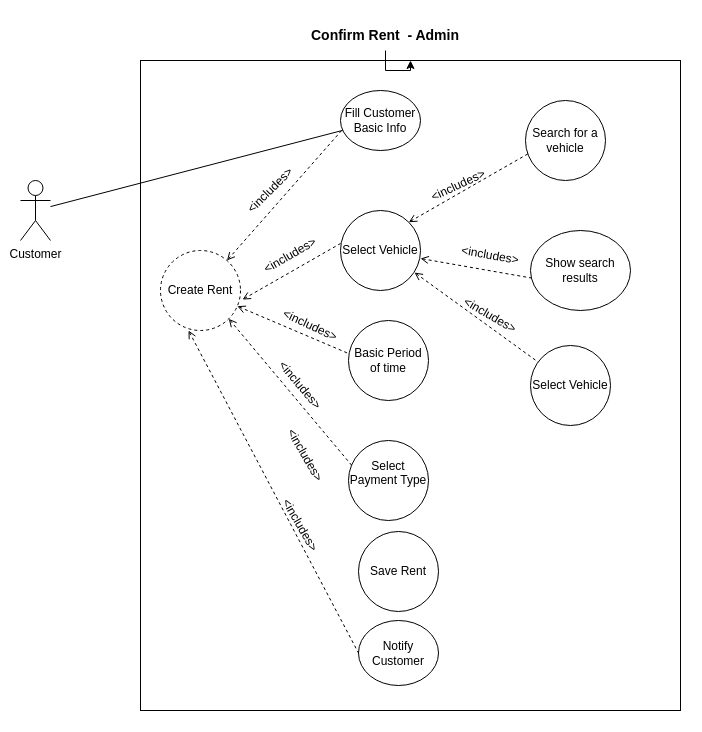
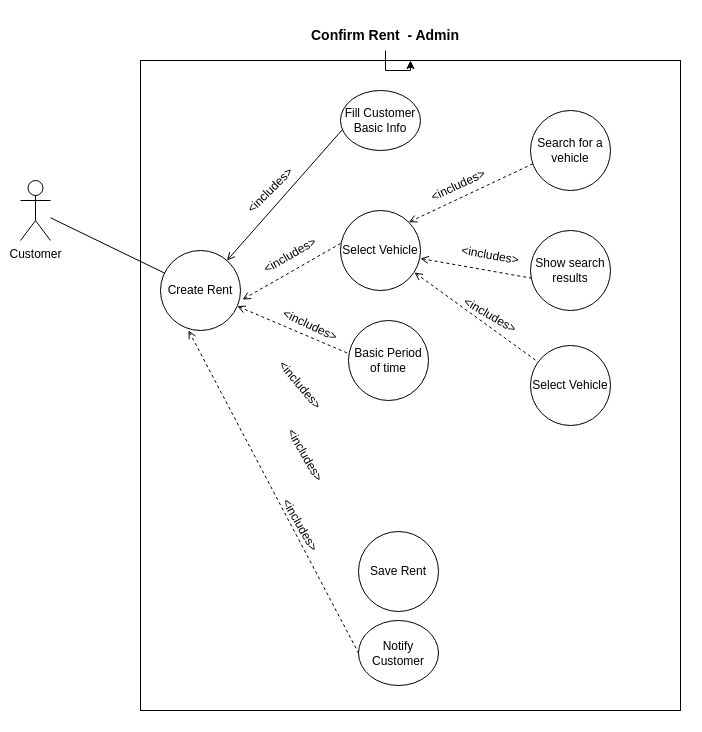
(566, 141) -> (571, 151)
(193, 169) -> (108, 245)
(285, 195) -> (285, 195)
(581, 271) -> (571, 271)
(201, 291) -> (201, 291)
(292, 394) -> none
(389, 481) -> none
